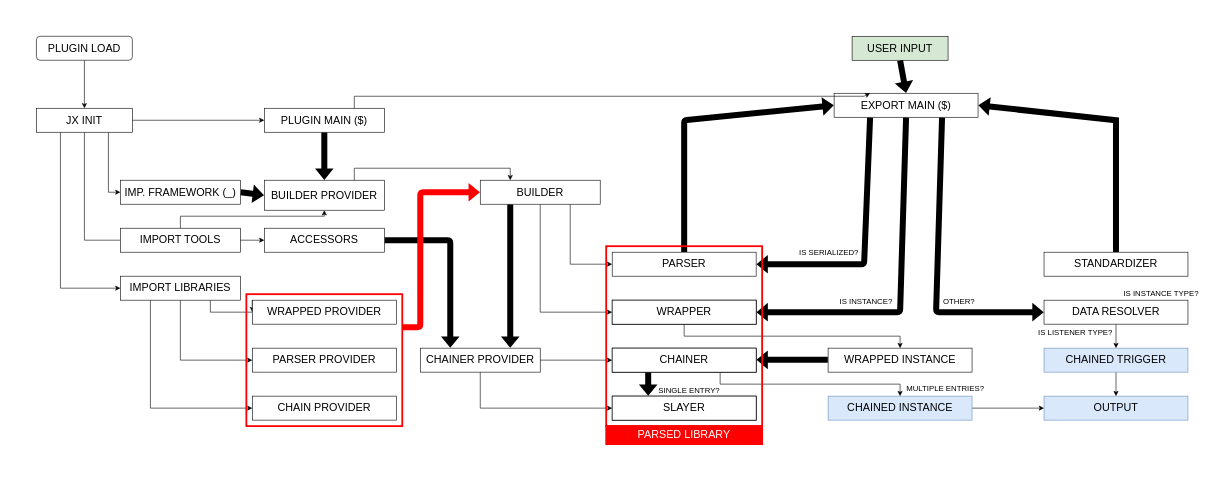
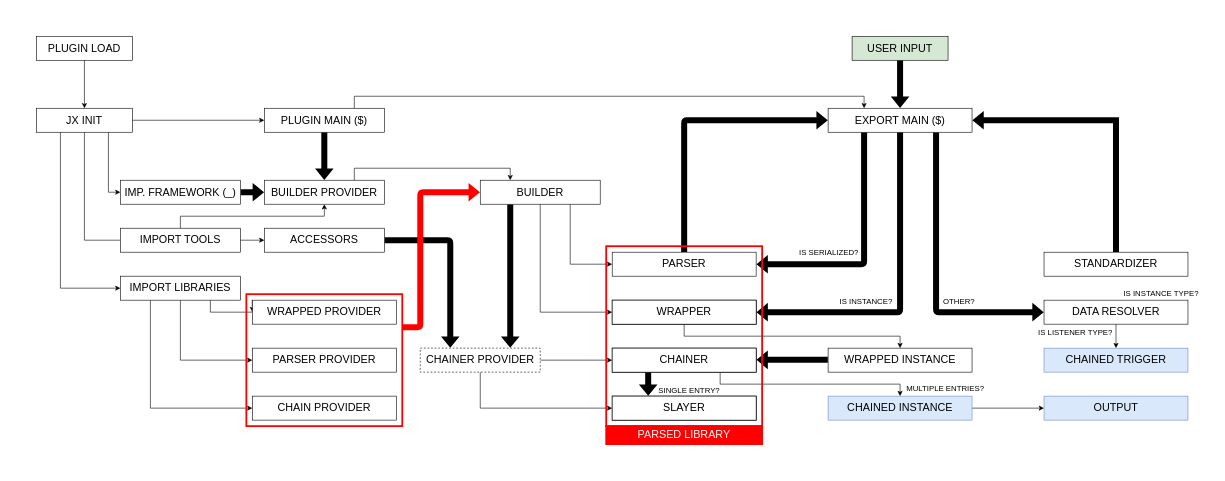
(84, 48) -> (84, 48)
(906, 105) -> (900, 120)
(324, 195) -> (324, 192)
(480, 360) -> (480, 360)
(1116, 390) -> none
